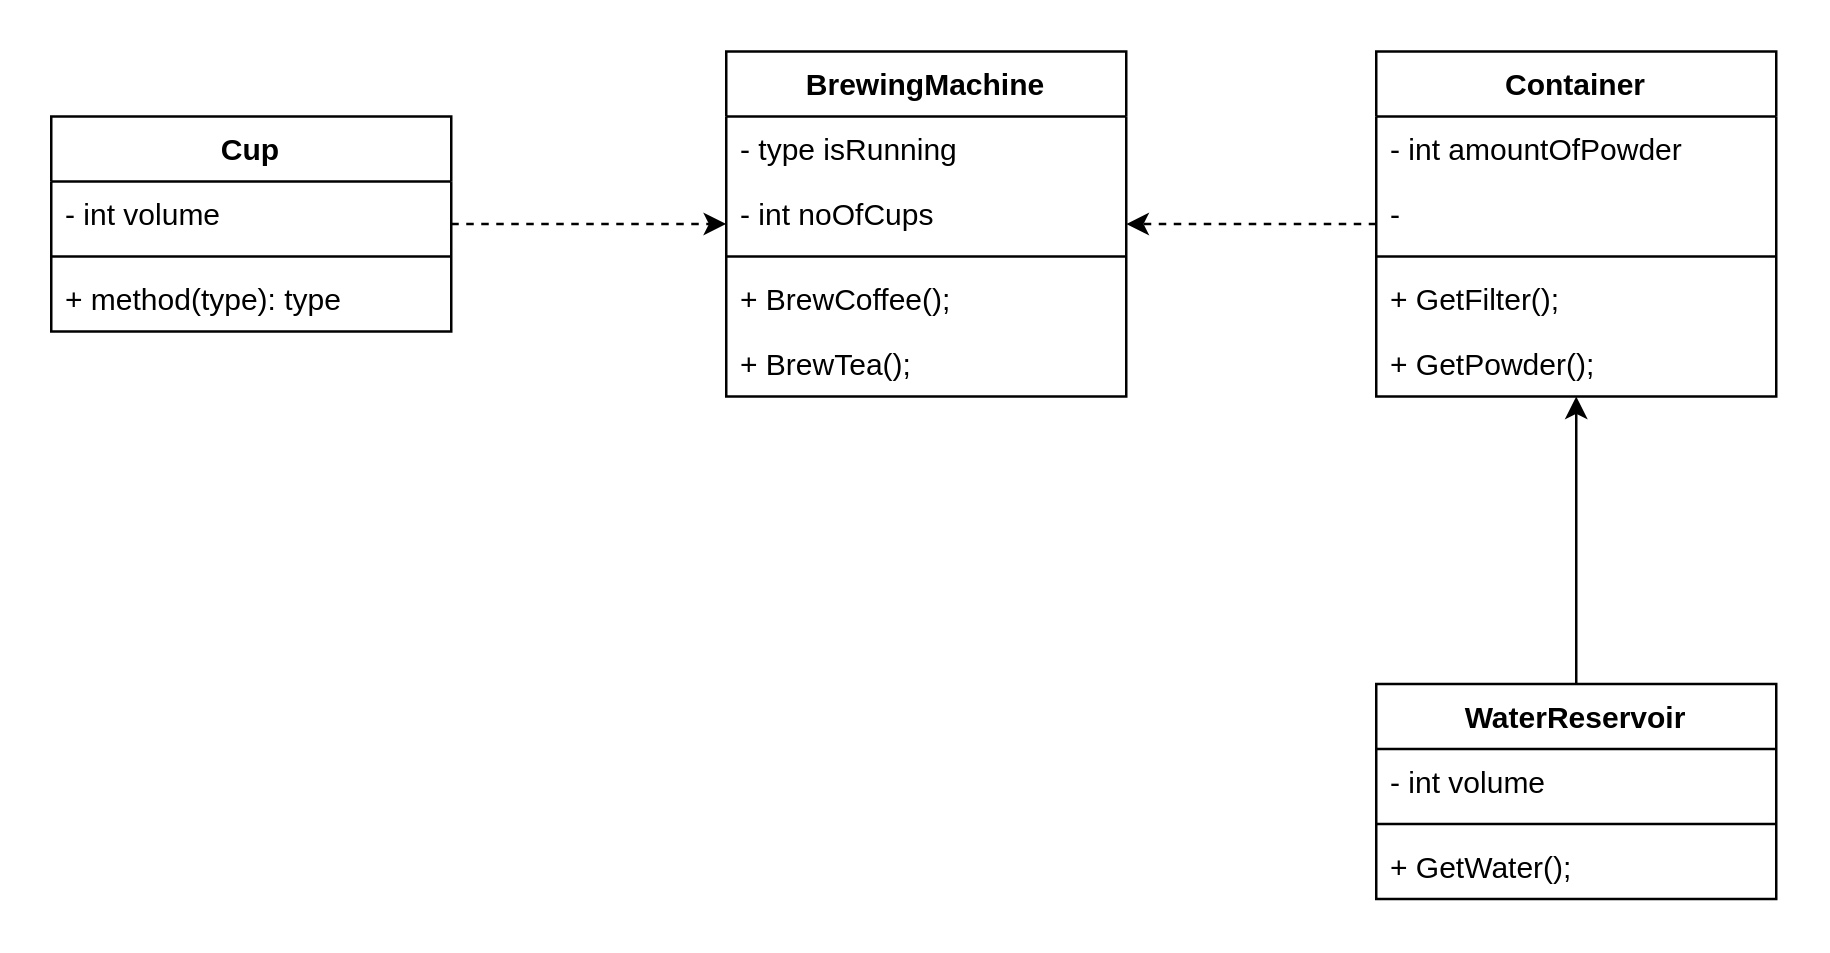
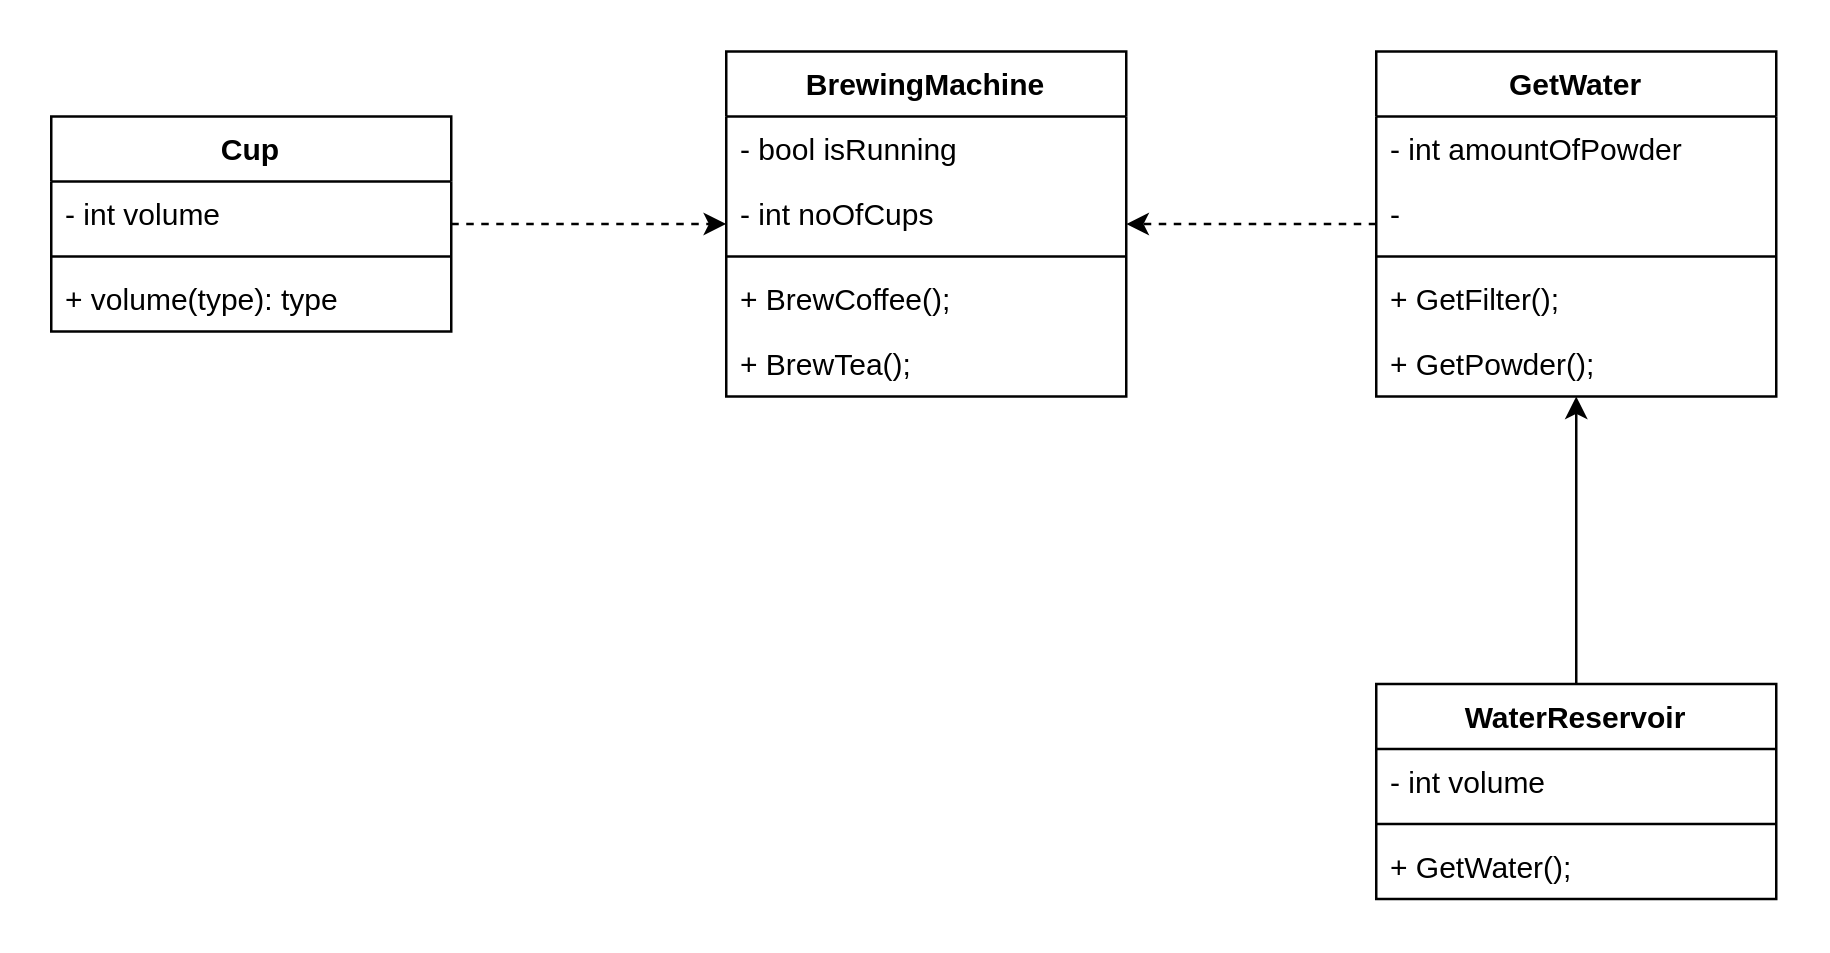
(1575, 85) -> (1575, 85)
(859, 150) -> (855, 150)
(221, 300) -> (217, 300)
